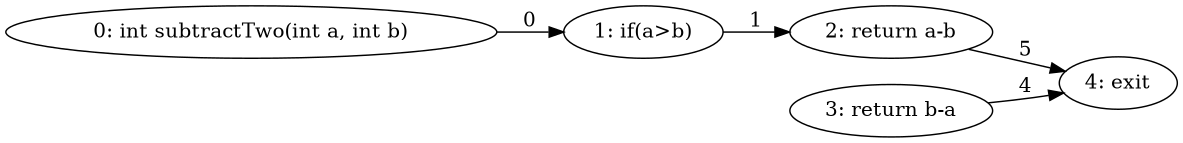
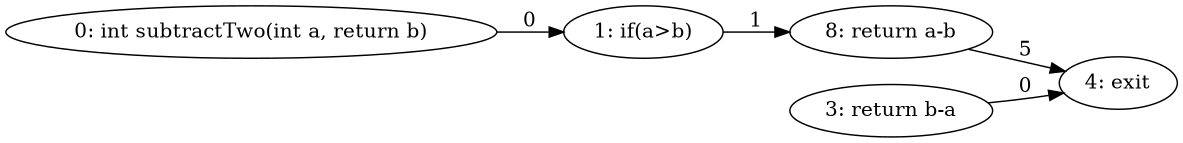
(251, 32) -> (251, 32)
(891, 32) -> (891, 32)
(1026, 87) -> (1026, 87)
